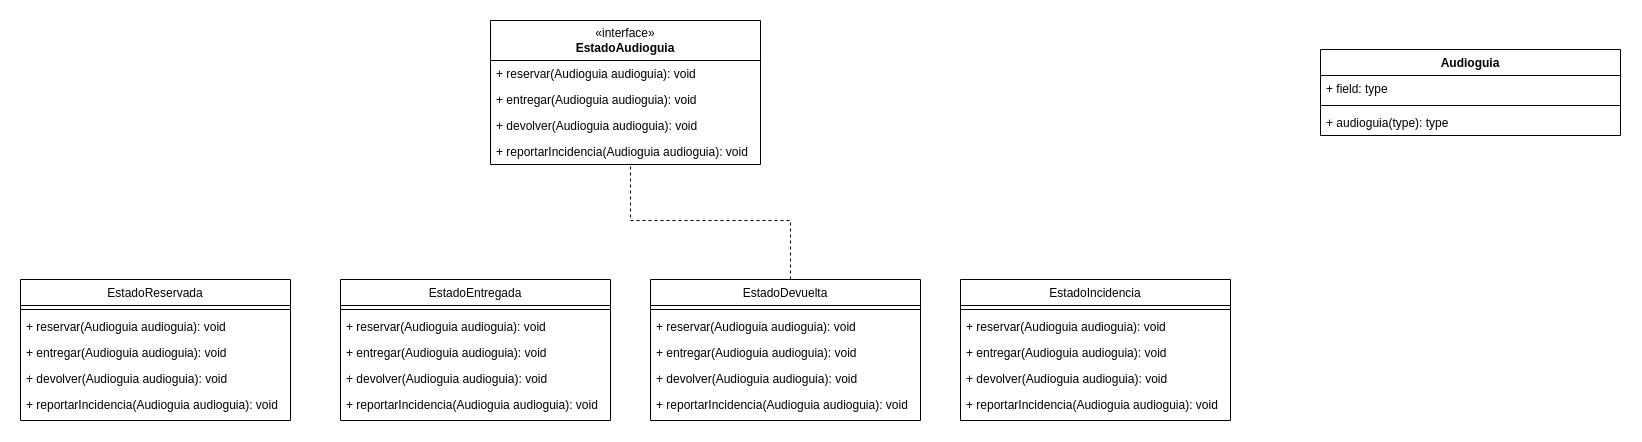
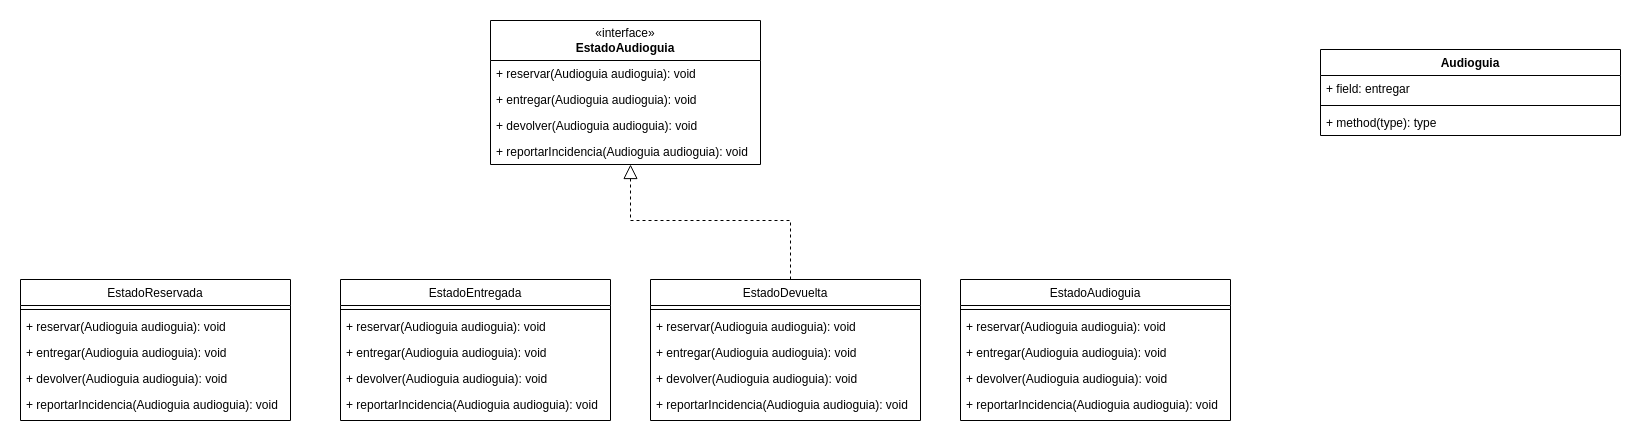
(1362, 90) -> (1376, 90)
(1396, 124) -> (1389, 124)
(631, 173) -> (631, 180)
(1095, 293) -> (1095, 293)
